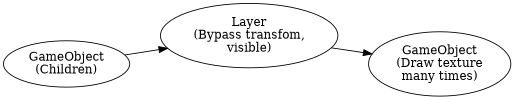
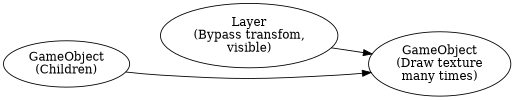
(142, 52) -> (244, 78)
